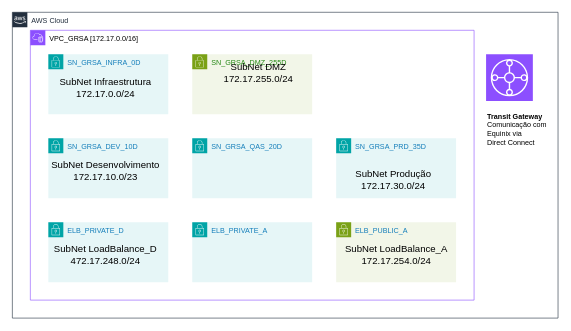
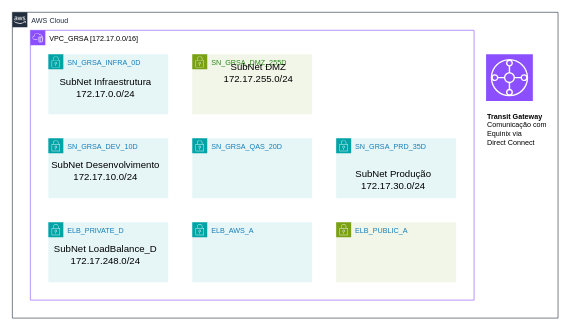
(106, 171) -> (106, 171)
(238, 231) -> (230, 231)
(106, 255) -> (106, 255)
(396, 255) -> none
